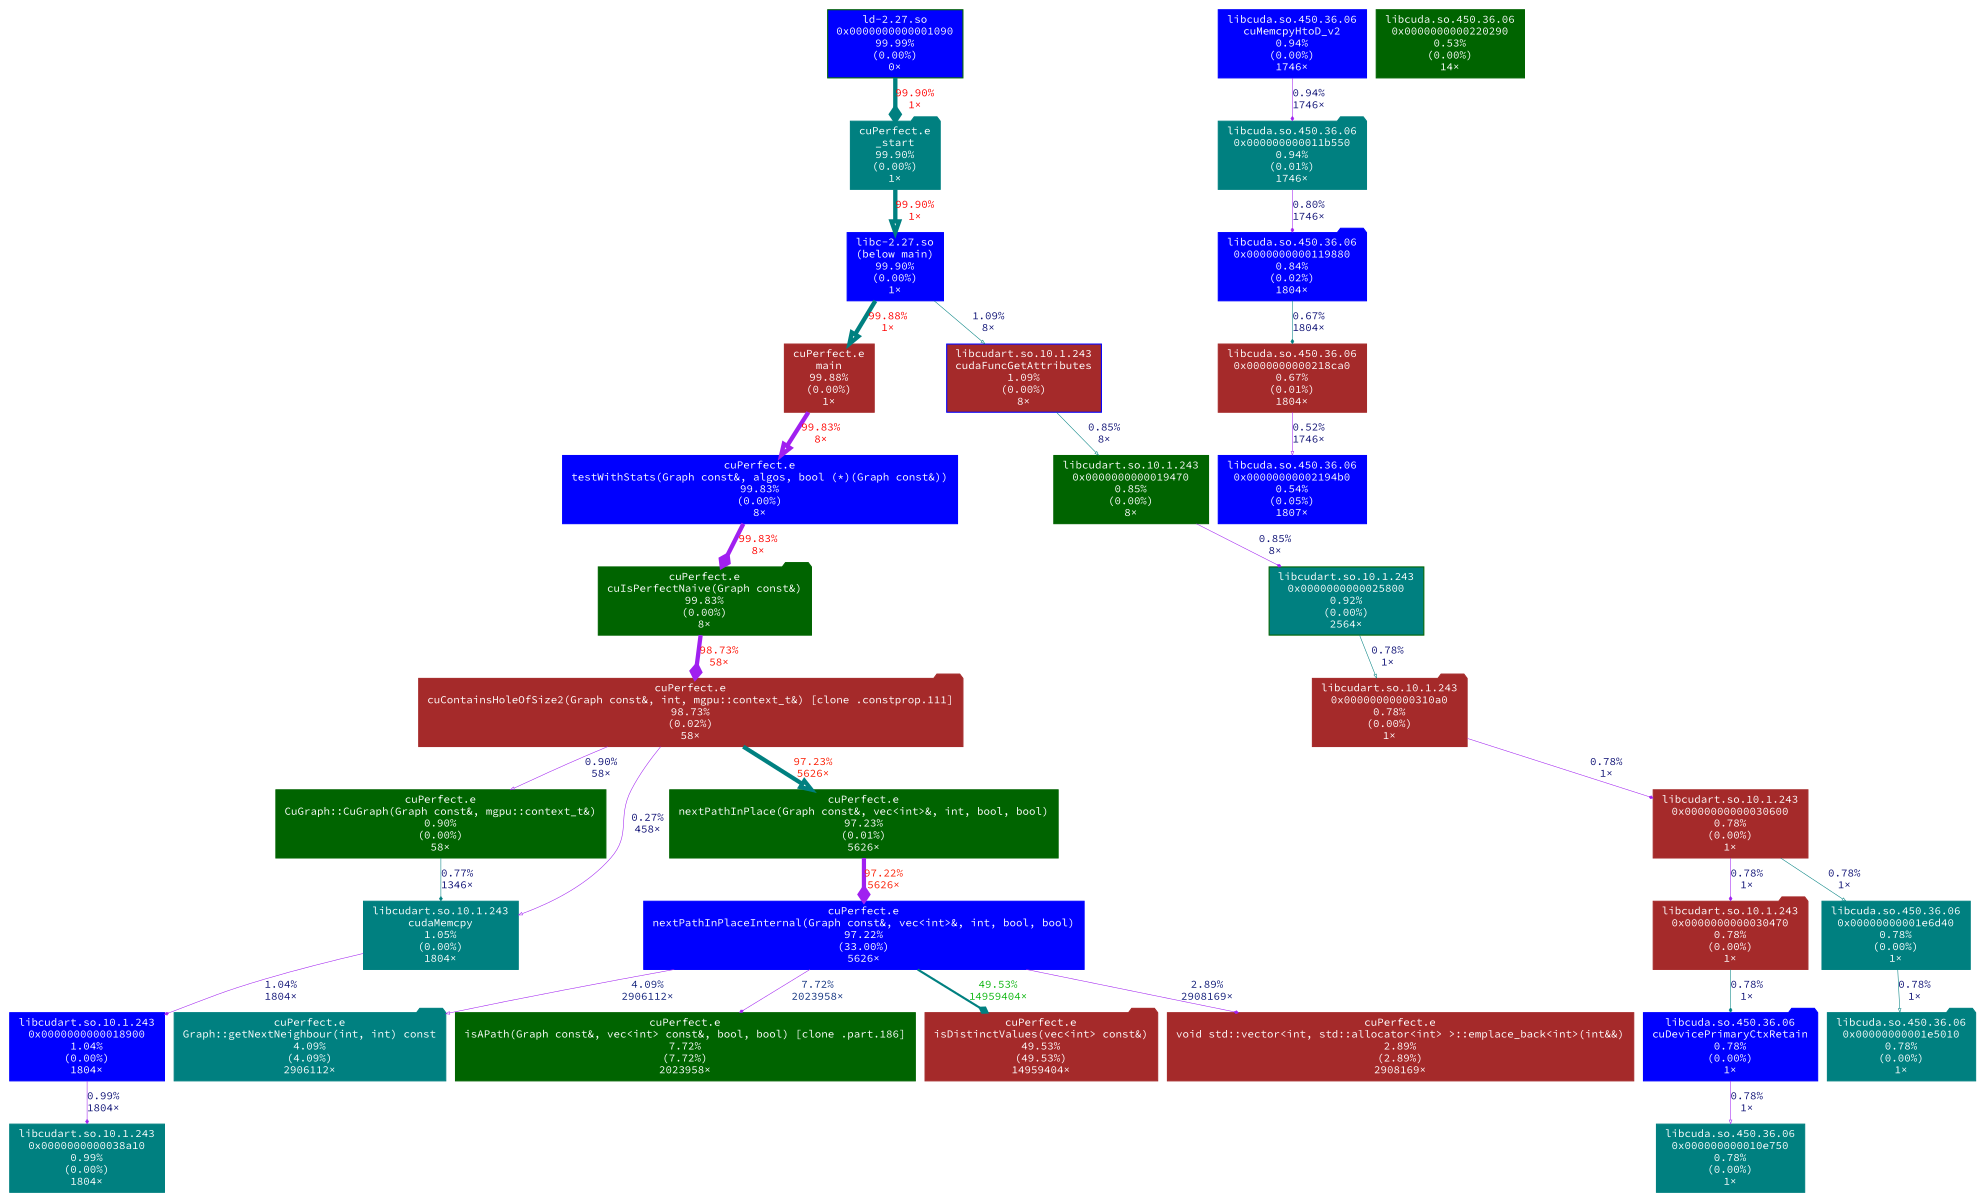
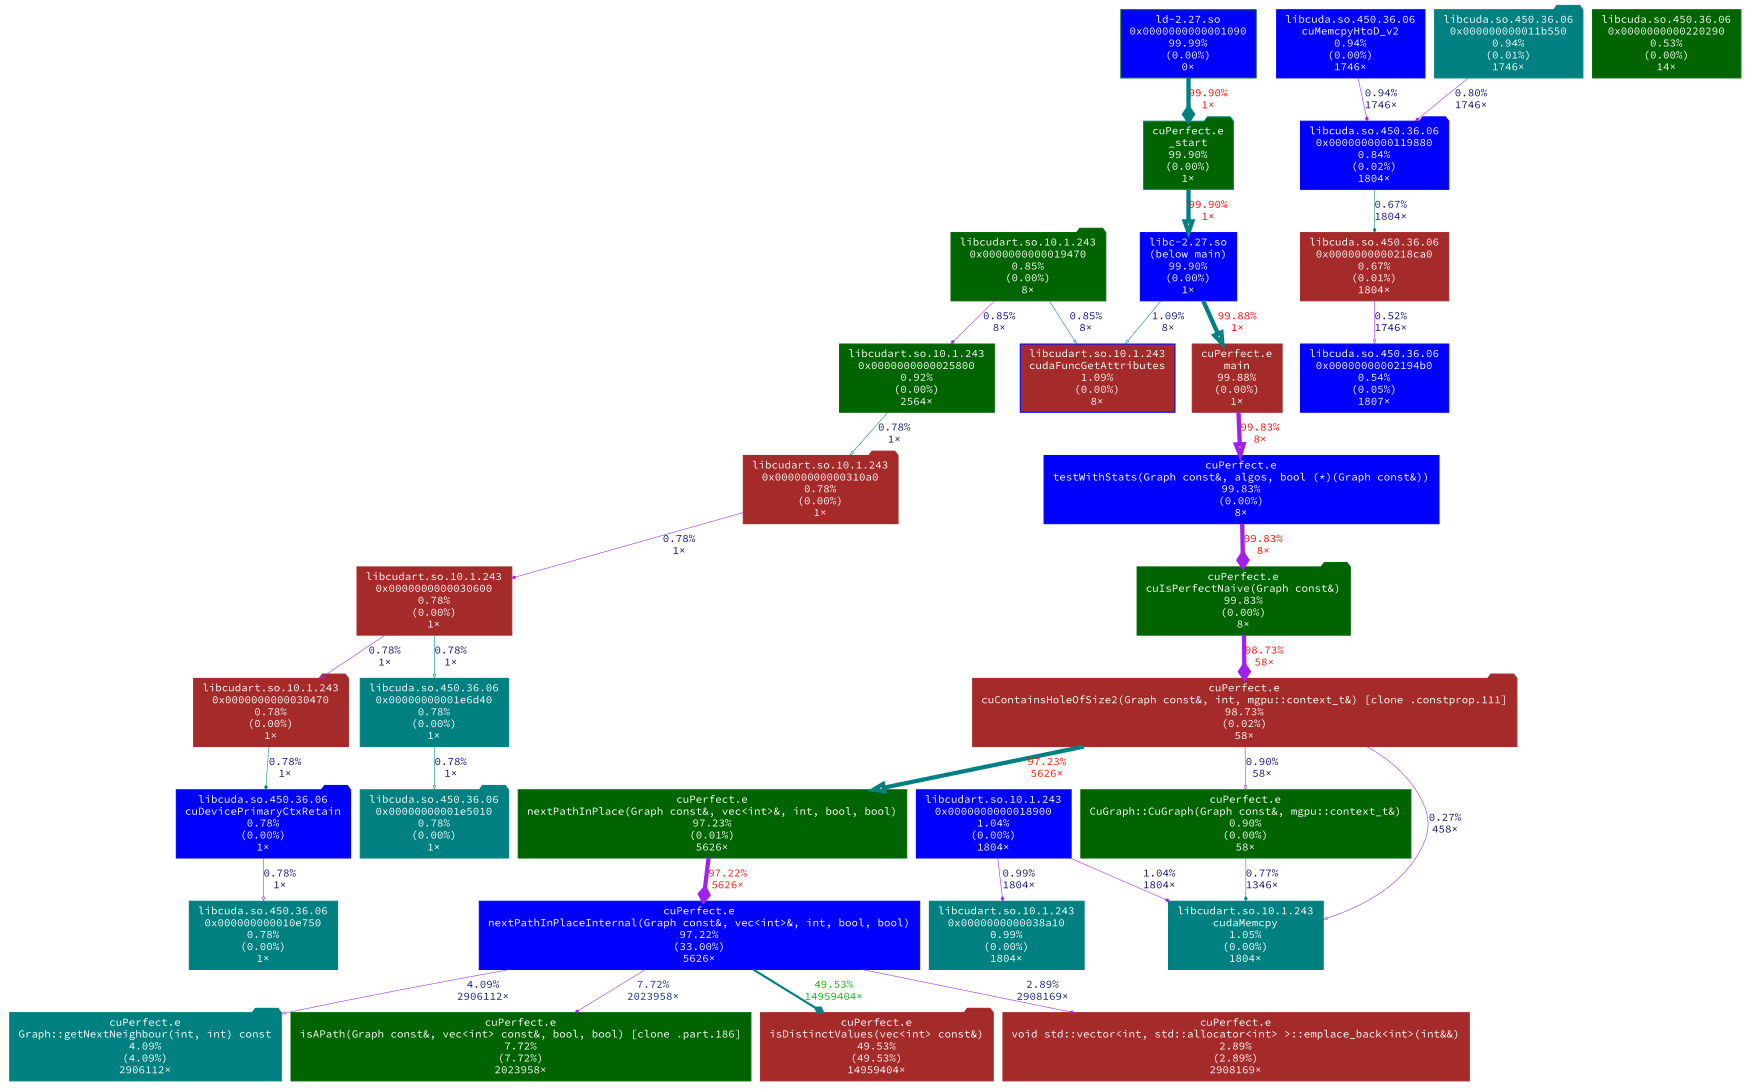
(1292, 97) -> (1362, 97)
(895, 155) -> (1189, 155)
(1076, 432) -> (1062, 321)
(1131, 490) -> (1028, 267)
(1346, 601) -> (917, 378)
(265, 979) -> (1118, 879)
